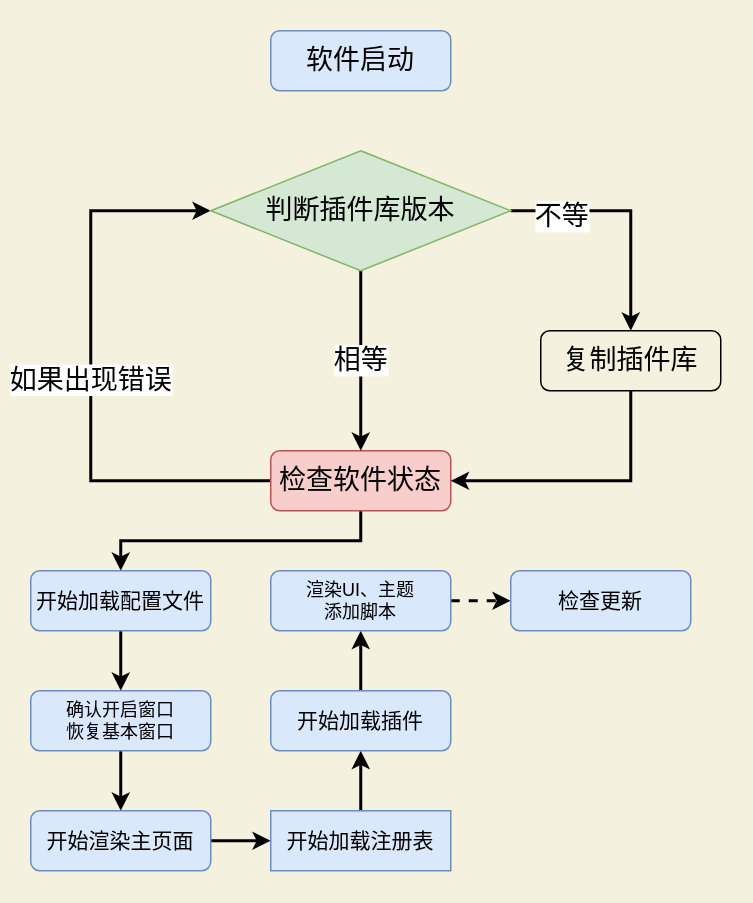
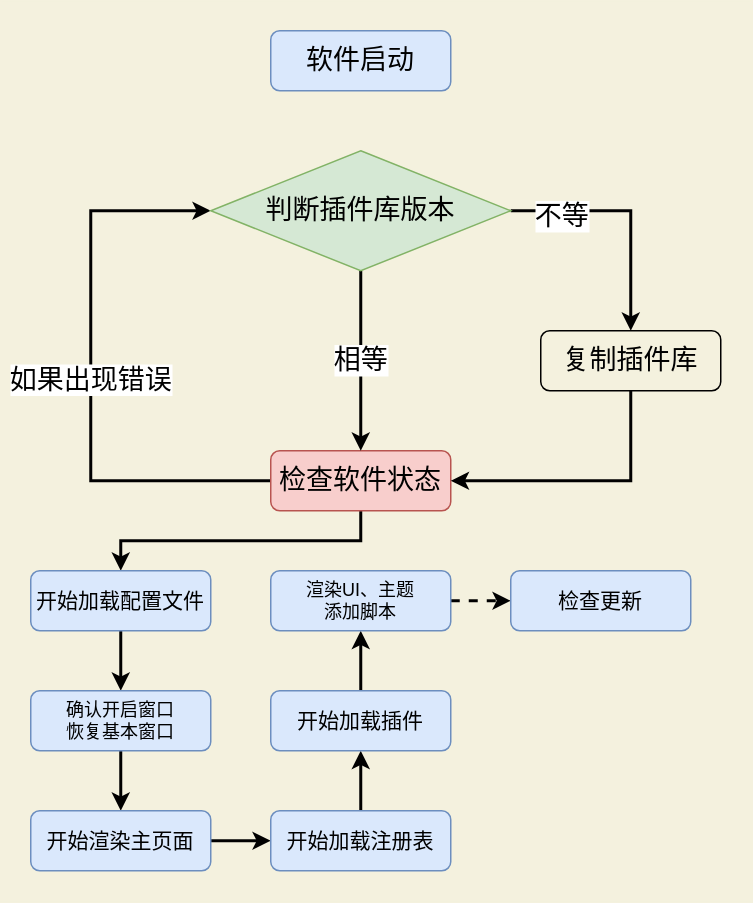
(361, 841) -> (361, 841)
